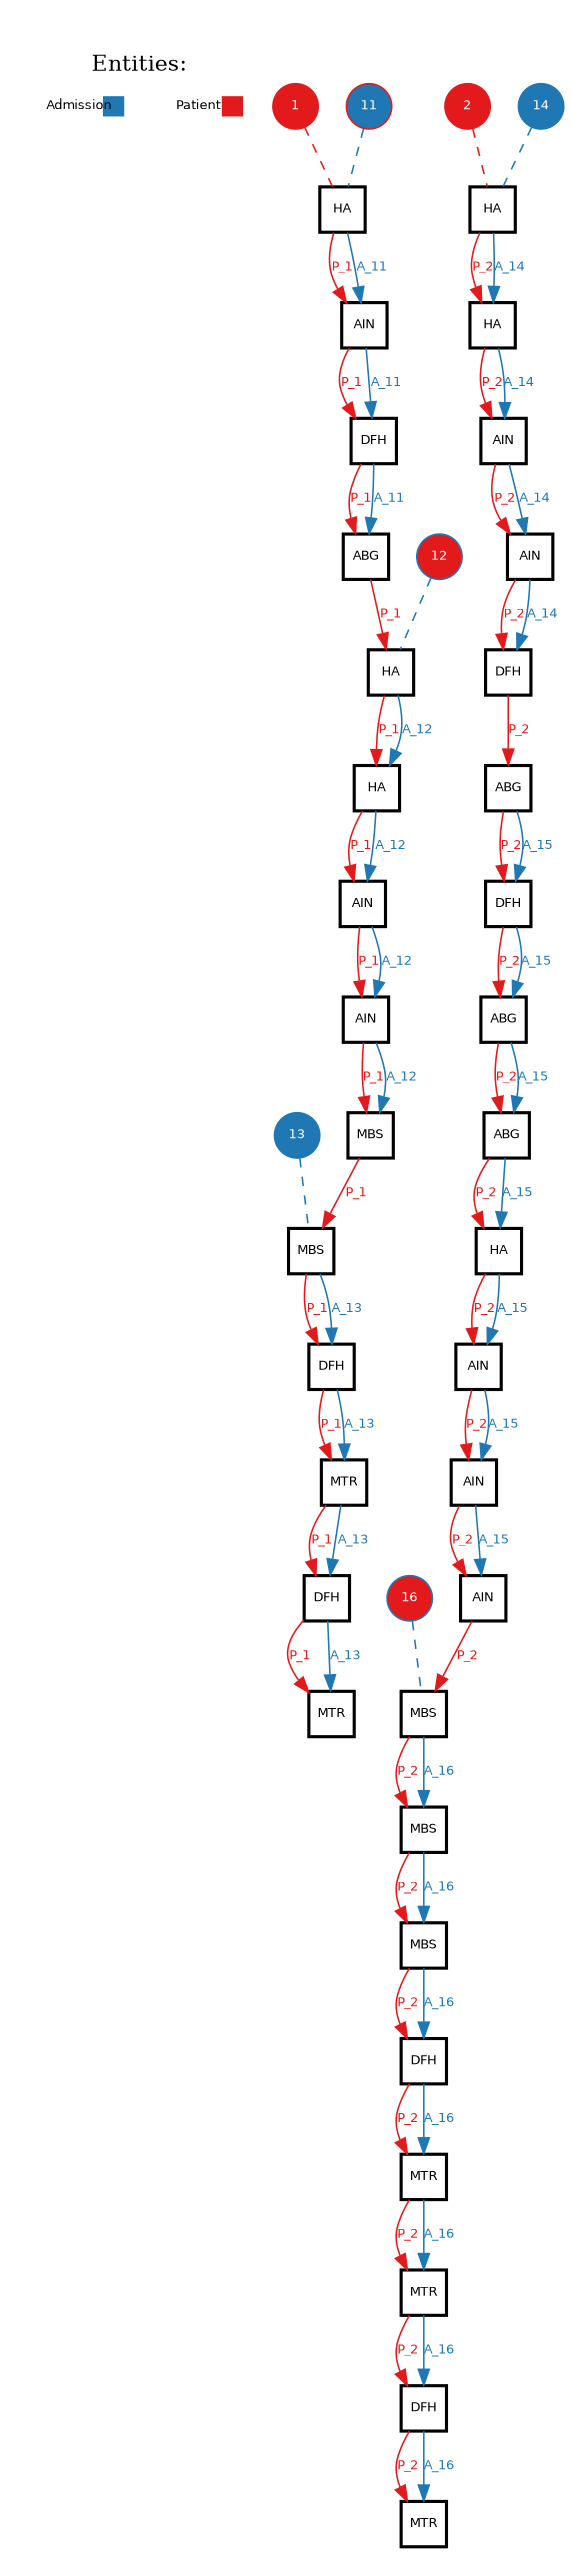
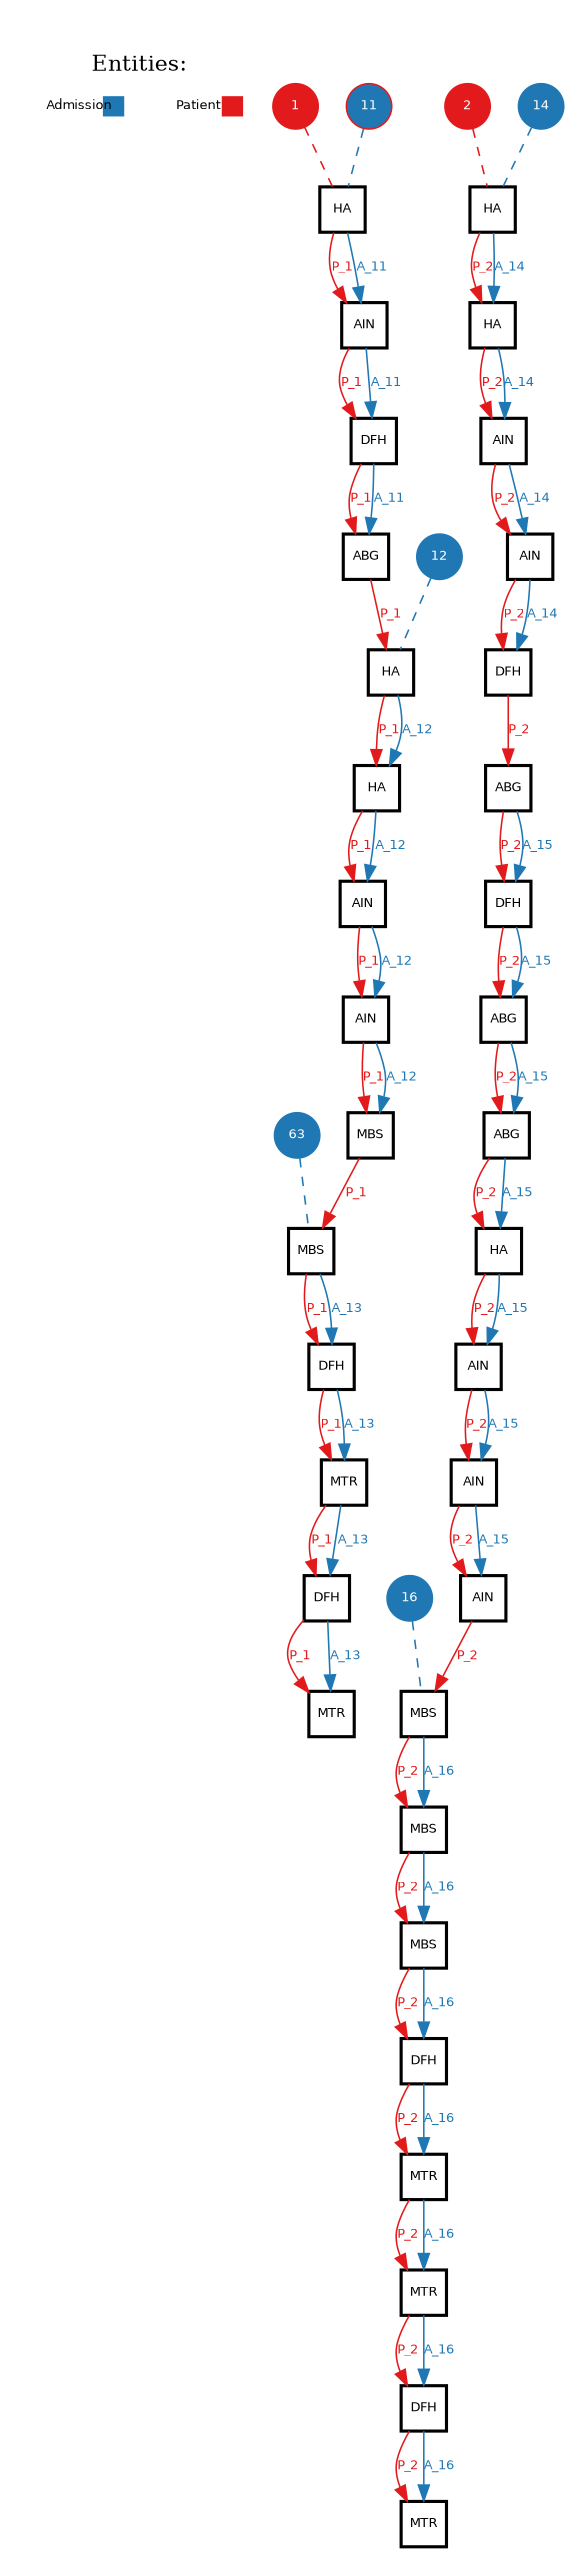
(439, 557) -> (439, 557)
(297, 1135) -> (297, 1135)
(410, 1598) -> (410, 1598)
